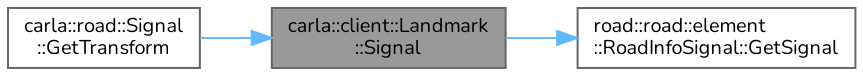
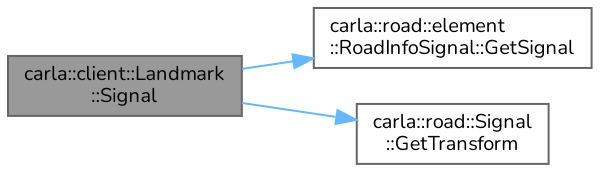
(226, 38) -> (289, 110)
(717, 38) -> (453, 38)
